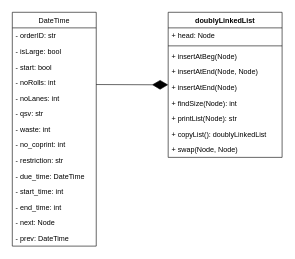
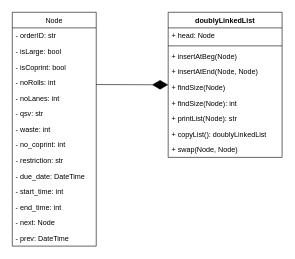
(54, 20) -> (54, 20)
(38, 67) -> (44, 67)
(208, 88) -> (201, 88)
(51, 176) -> (52, 176)
